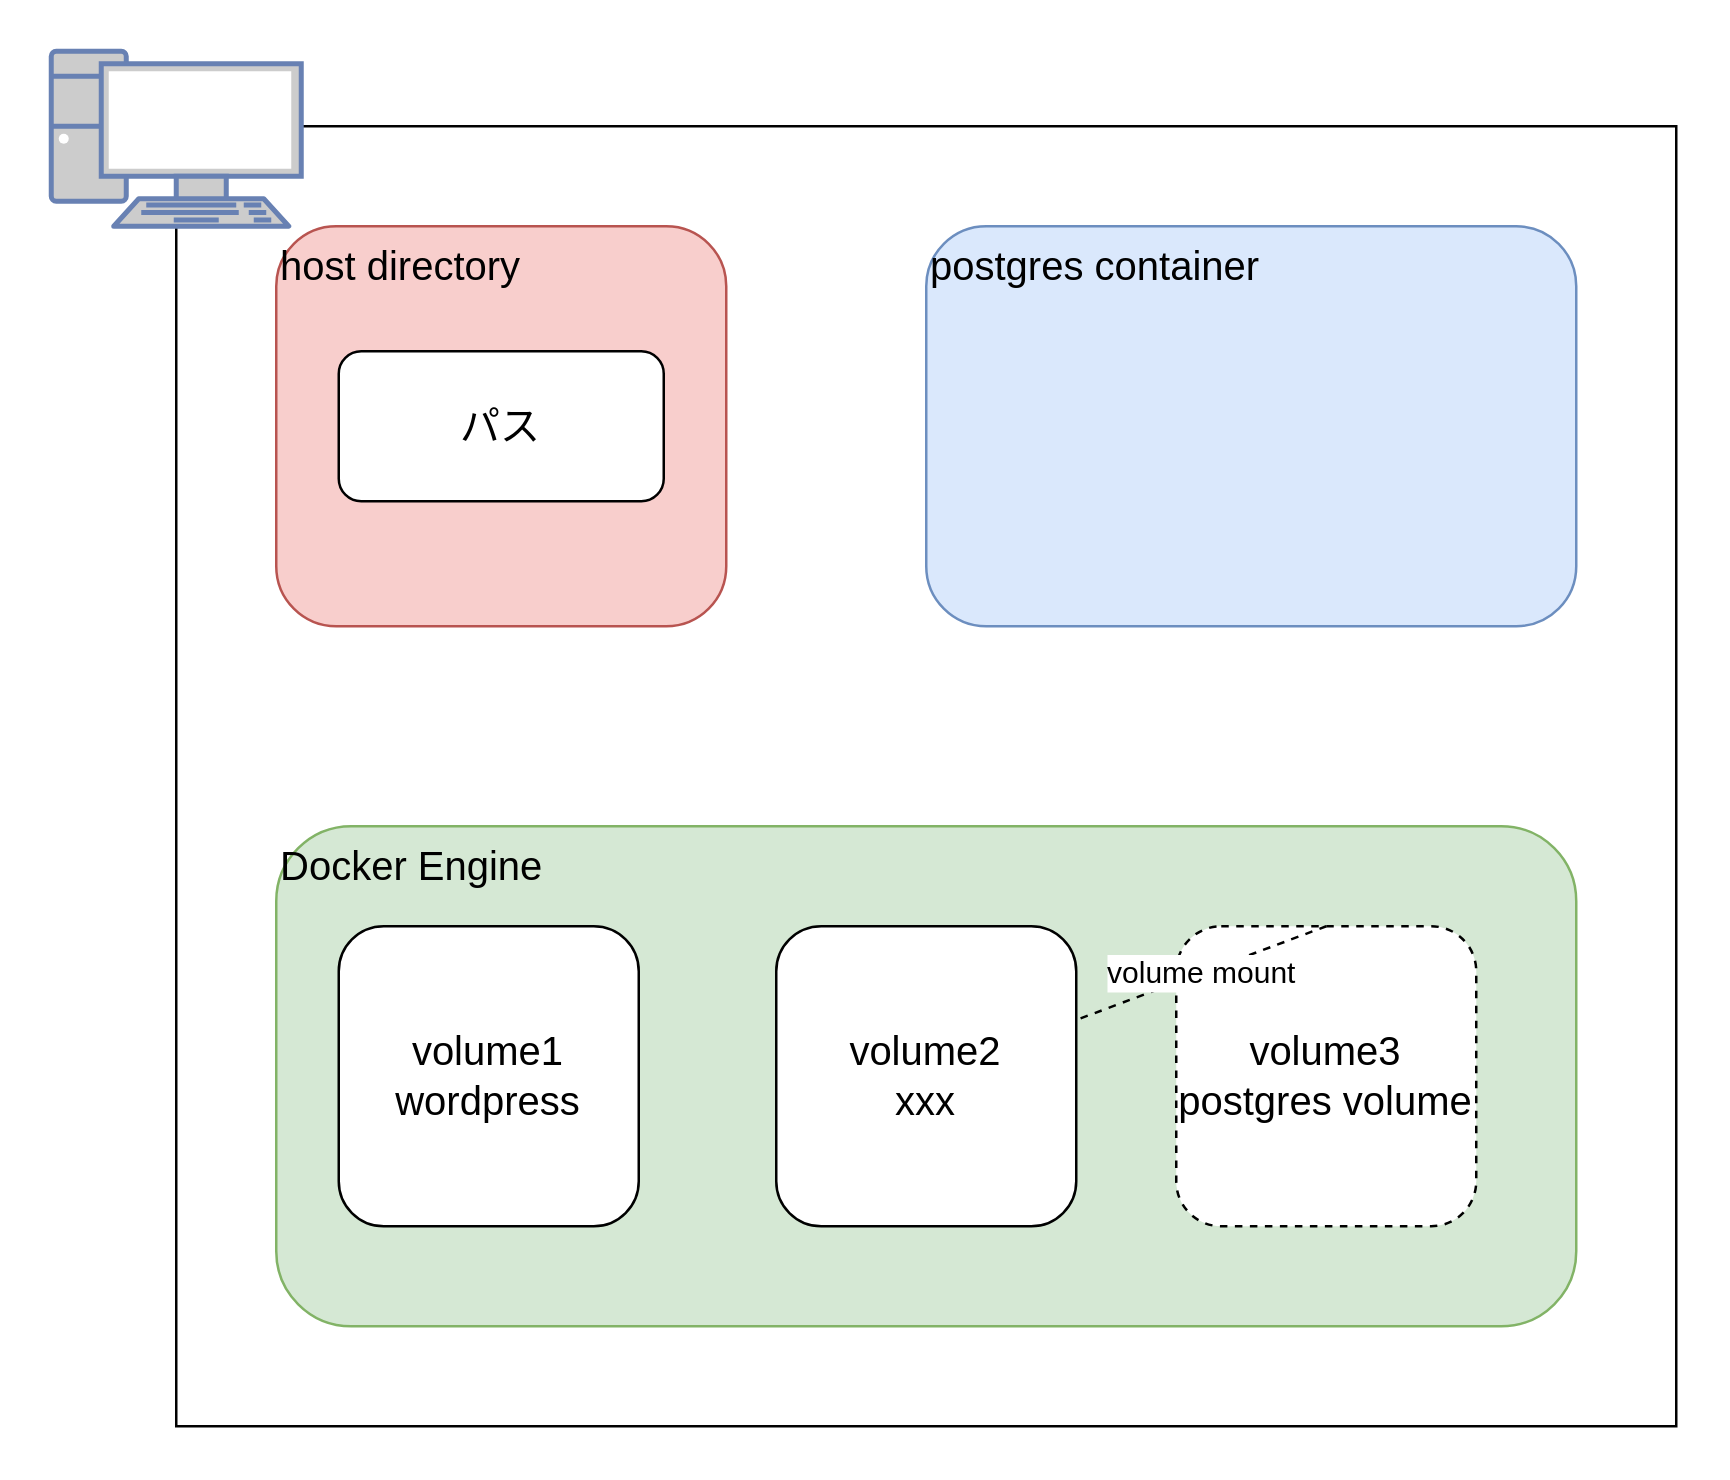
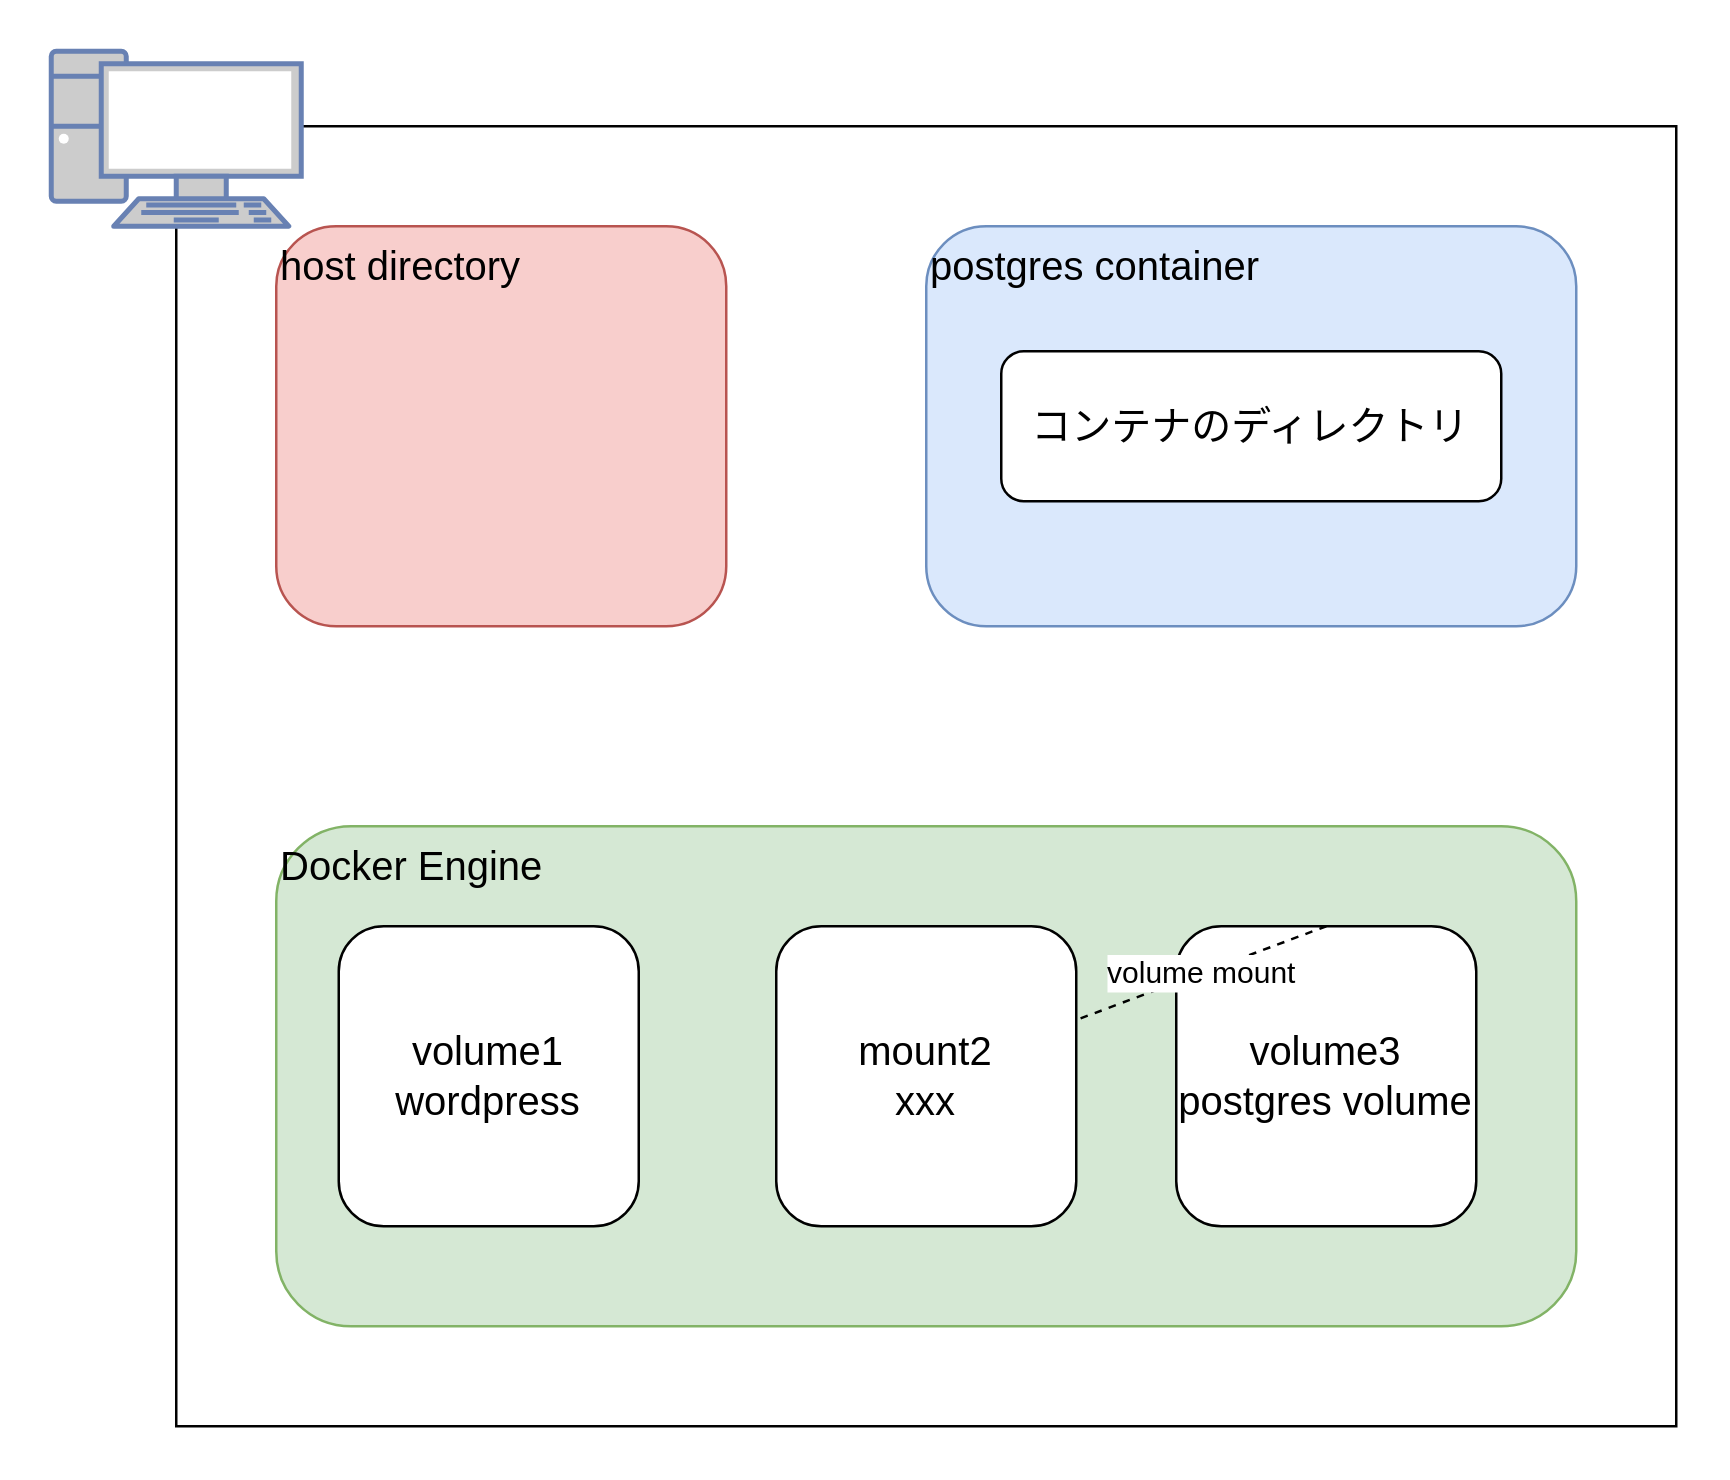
(501, 426) -> none
none -> (1251, 426)
(926, 1076) -> (926, 1076)
(1326, 1076) -> (1326, 1076)
